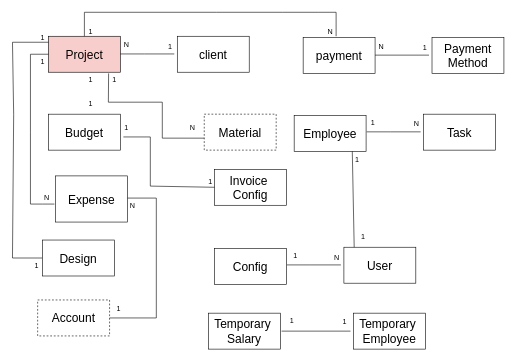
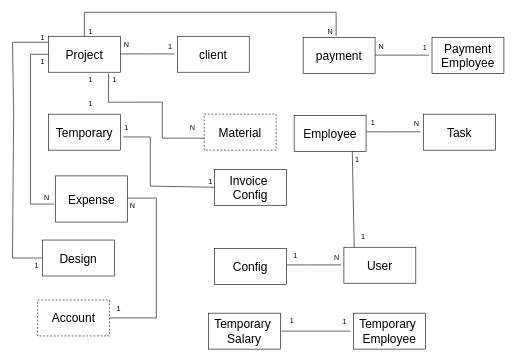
(84, 54) -> (84, 54)
(468, 56) -> (468, 56)
(84, 132) -> (84, 132)
